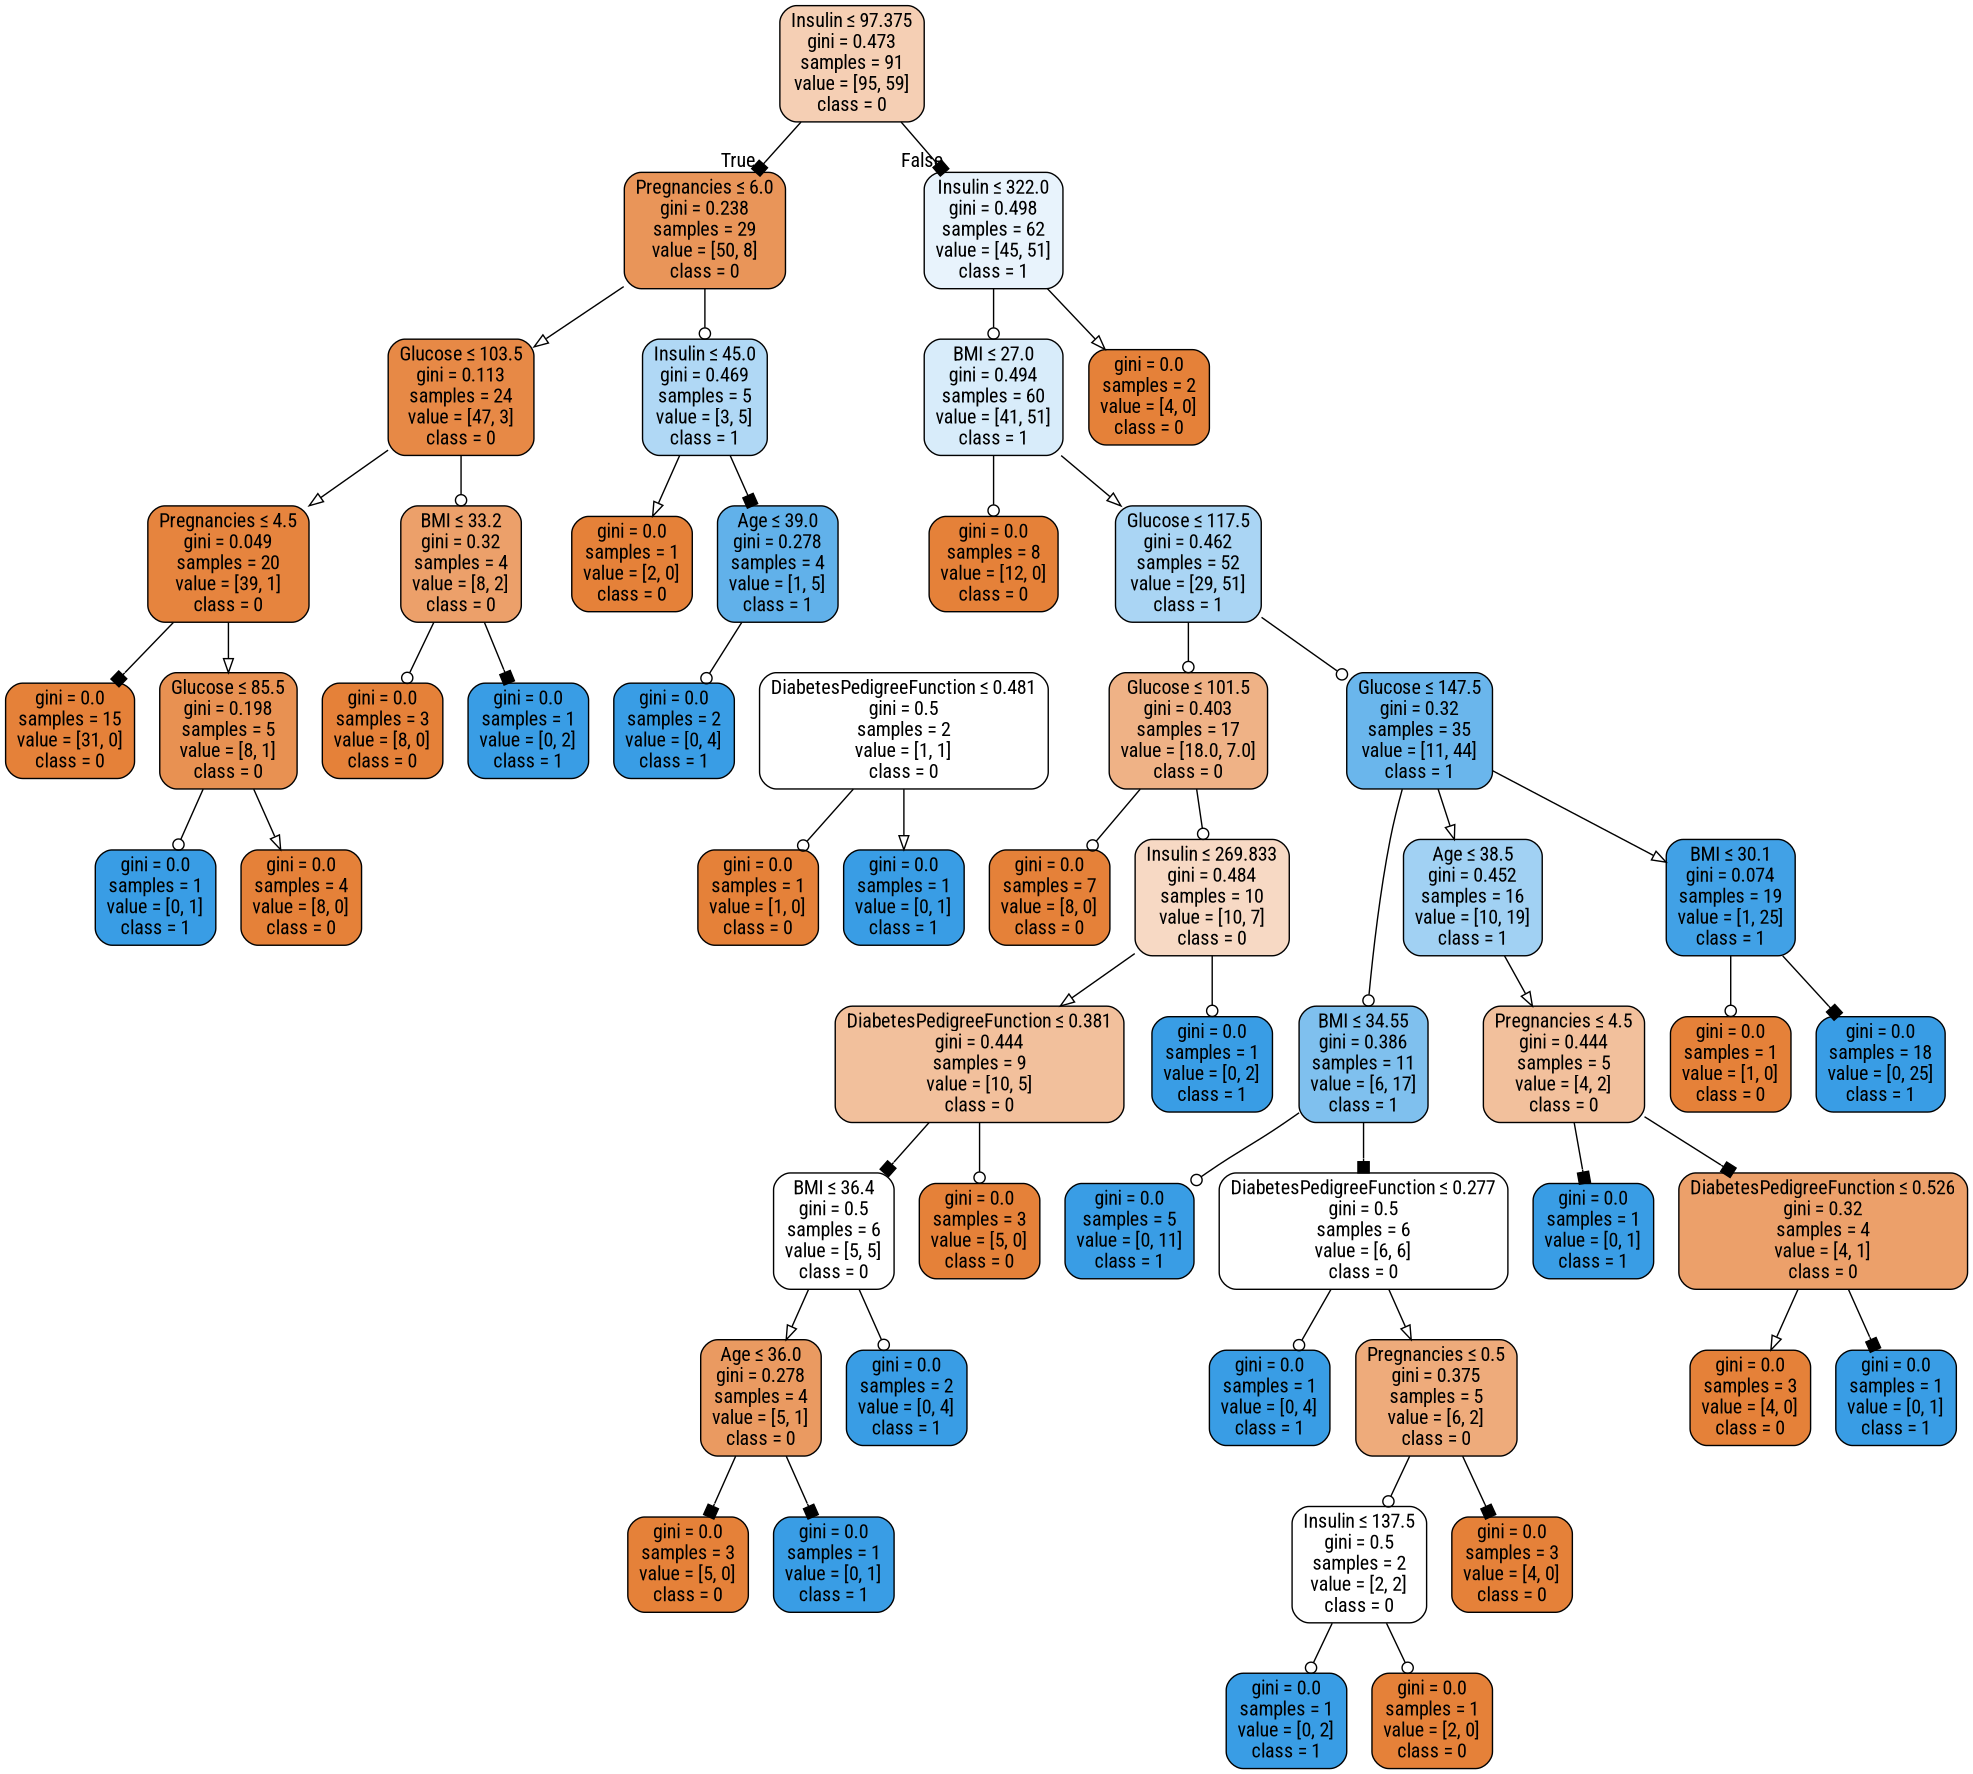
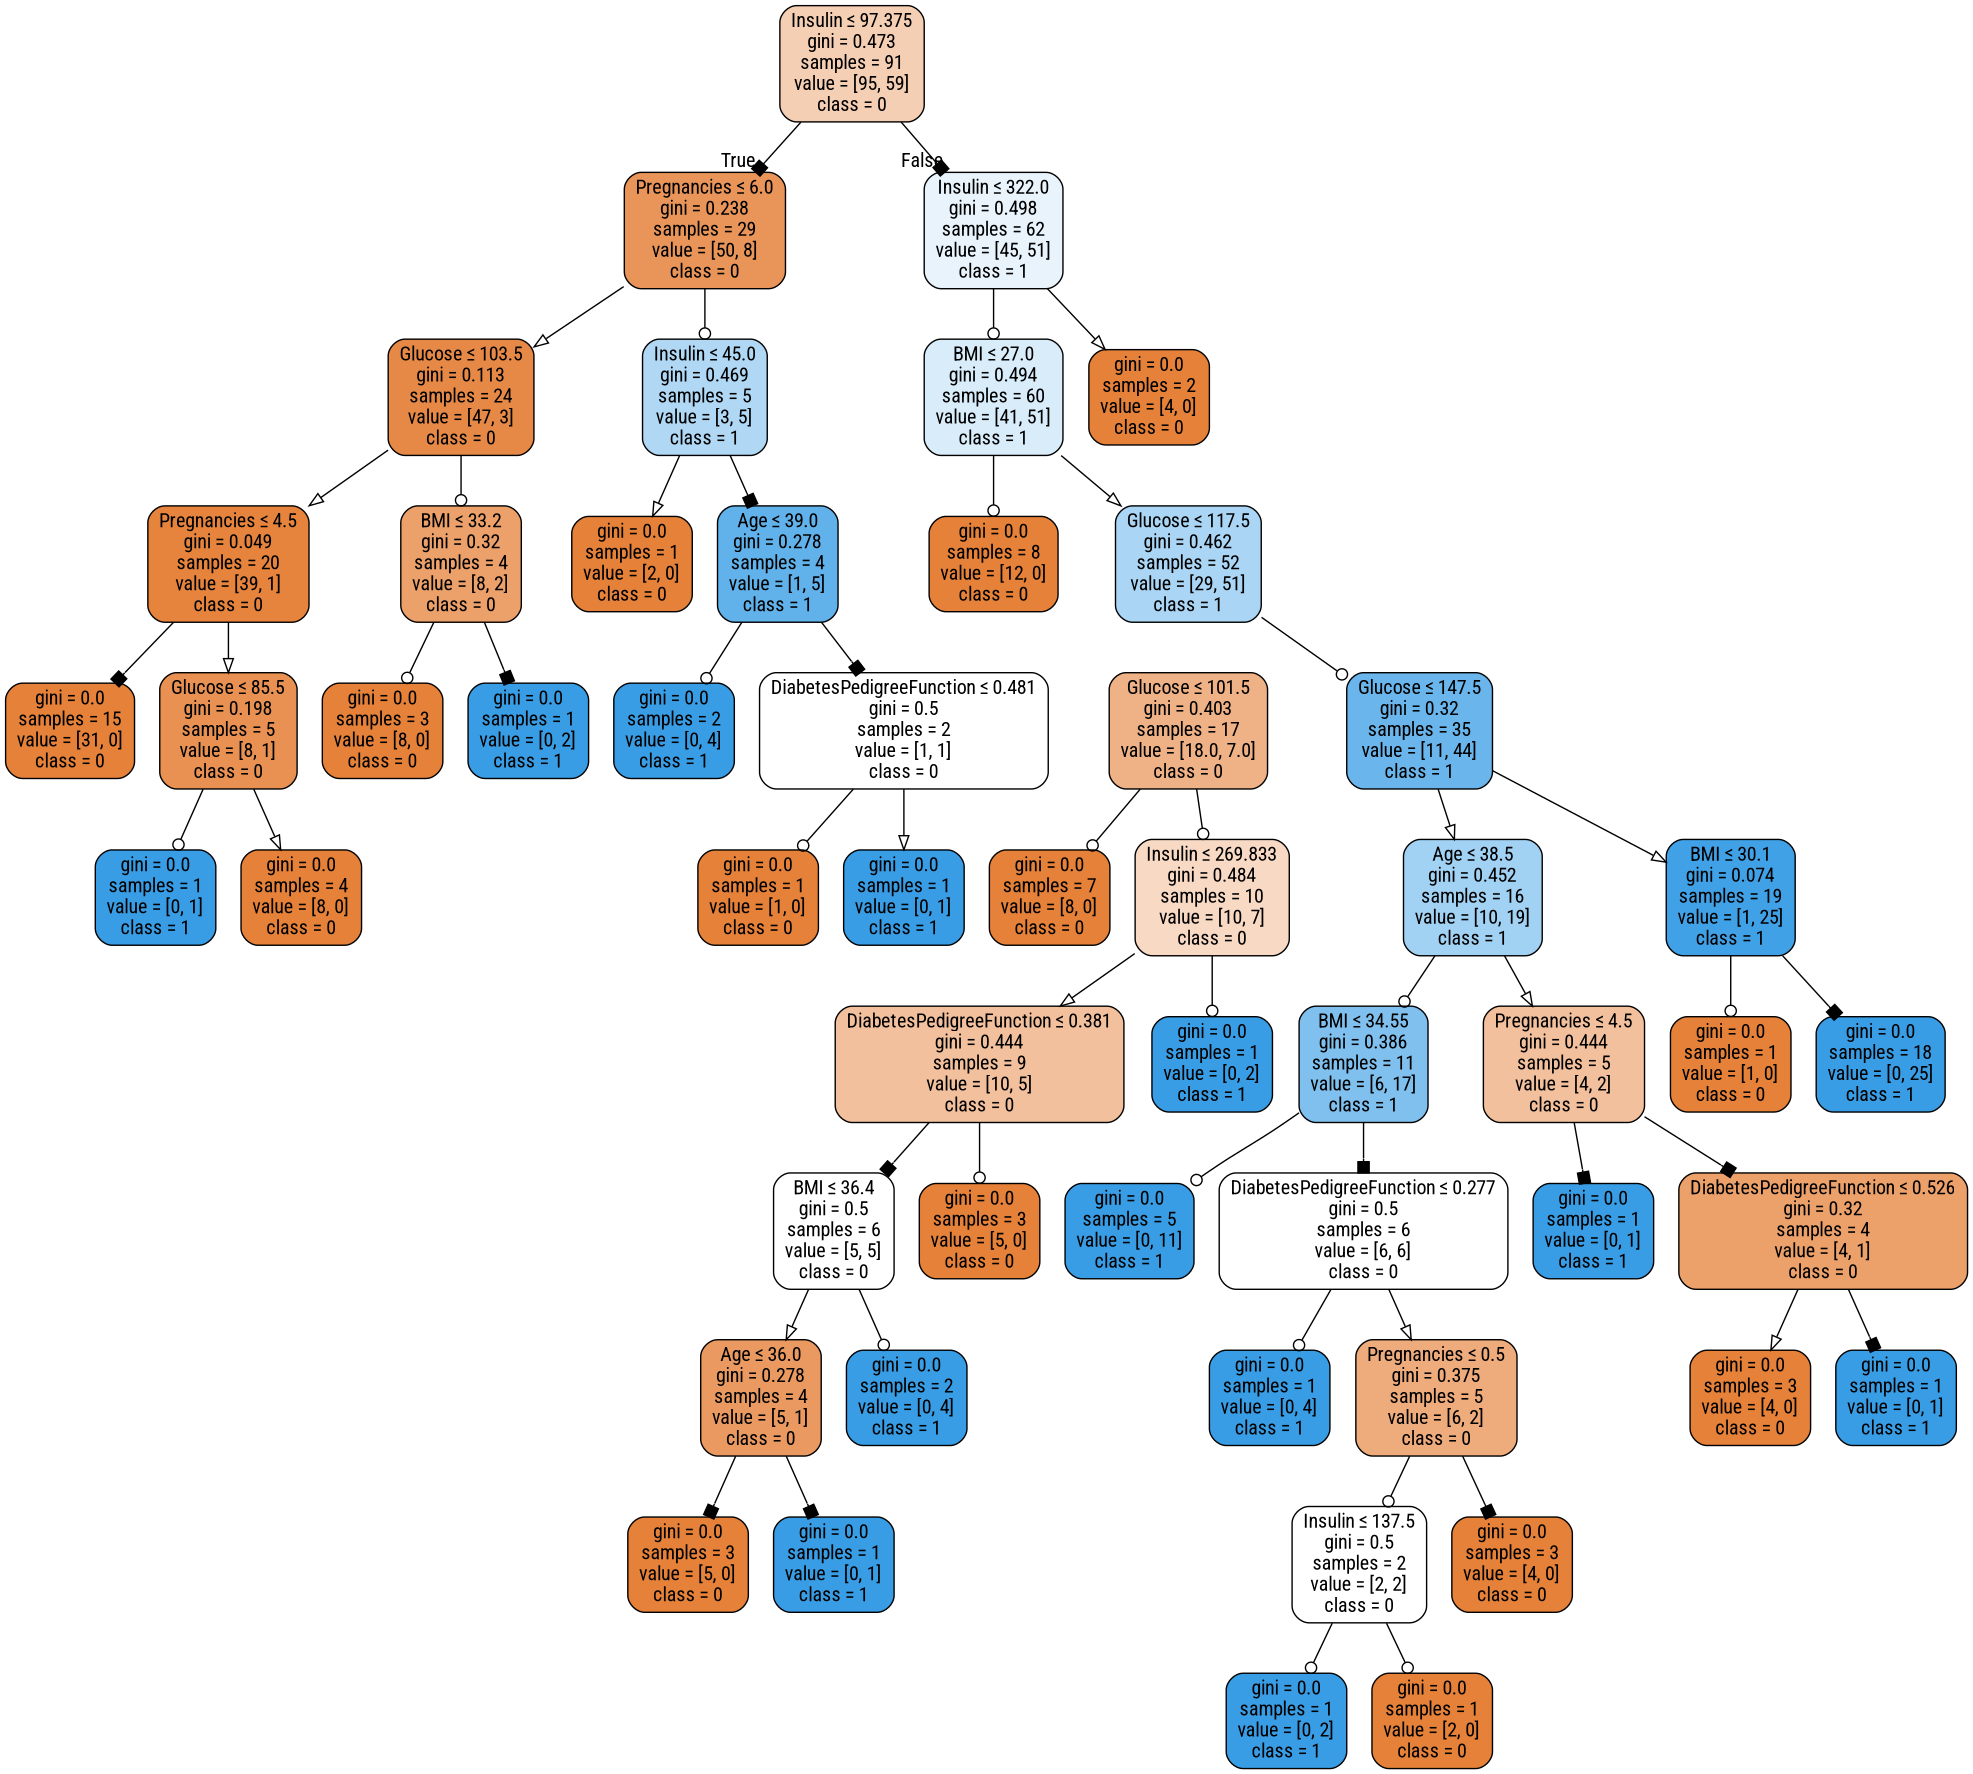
none -> (837, 642)
(1188, 642) -> none
(1381, 891) -> (1421, 976)
